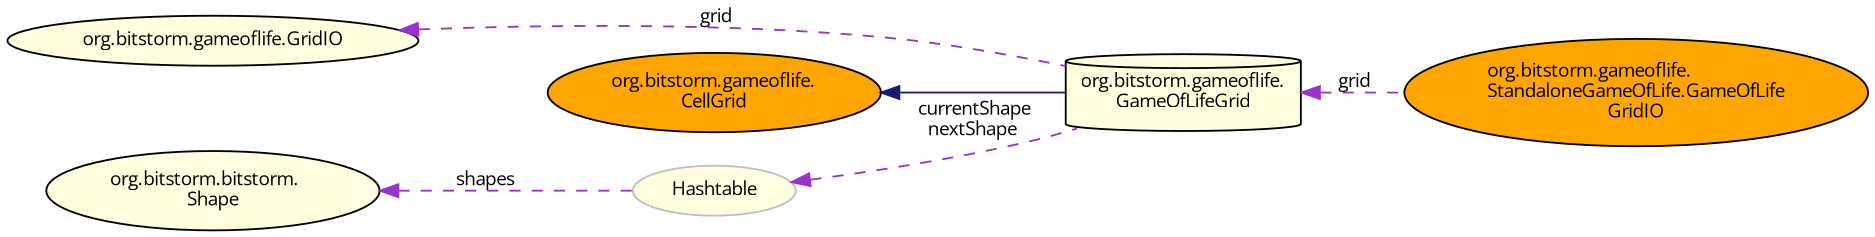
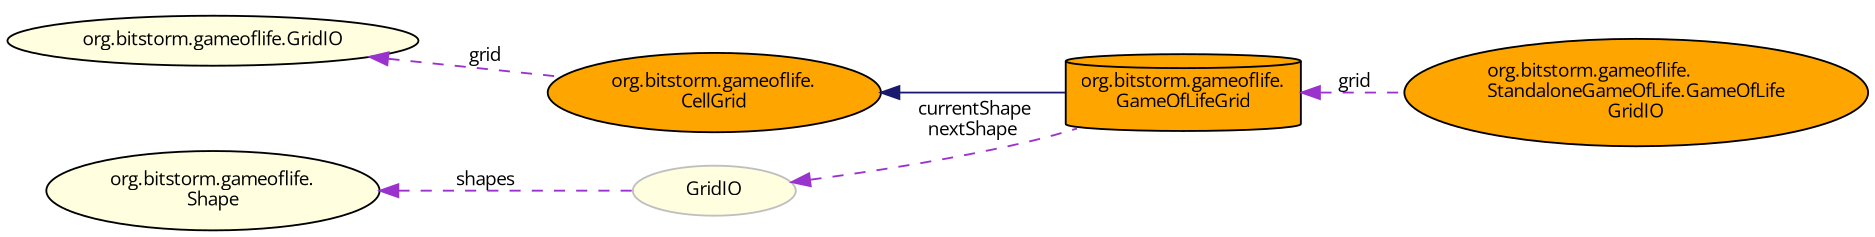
(744, 29) -> (475, 68)
(1183, 93) -> (1183, 93)
(213, 191) -> (213, 191)
(714, 191) -> (714, 191)
